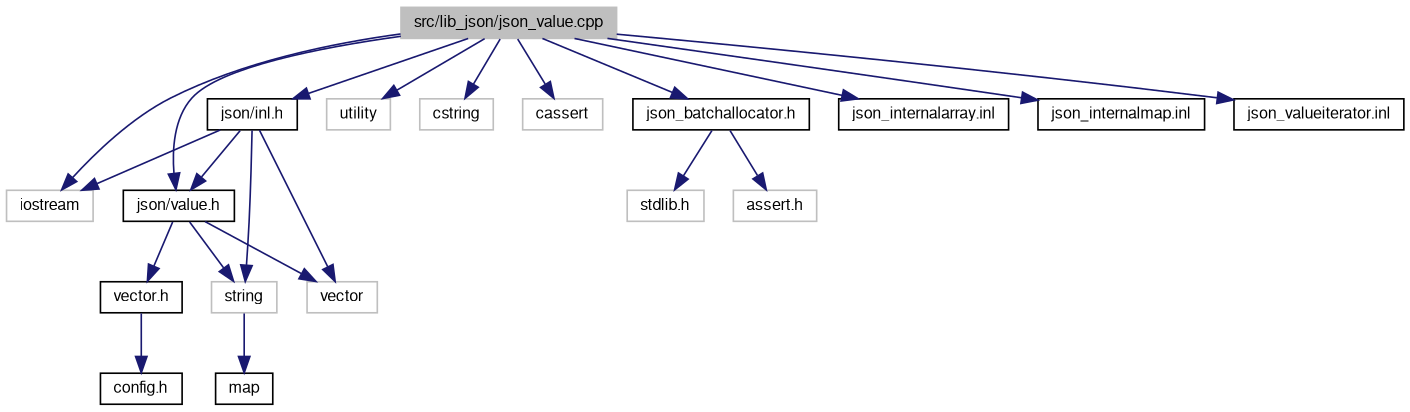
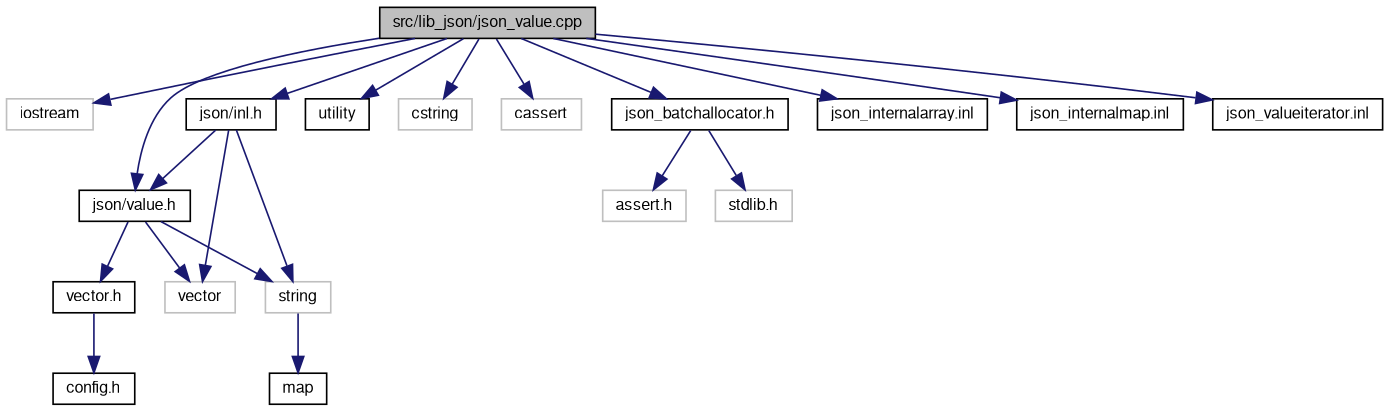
(509, 23) -> (488, 23)
(359, 114) -> (337, 114)
(159, 157) -> none
